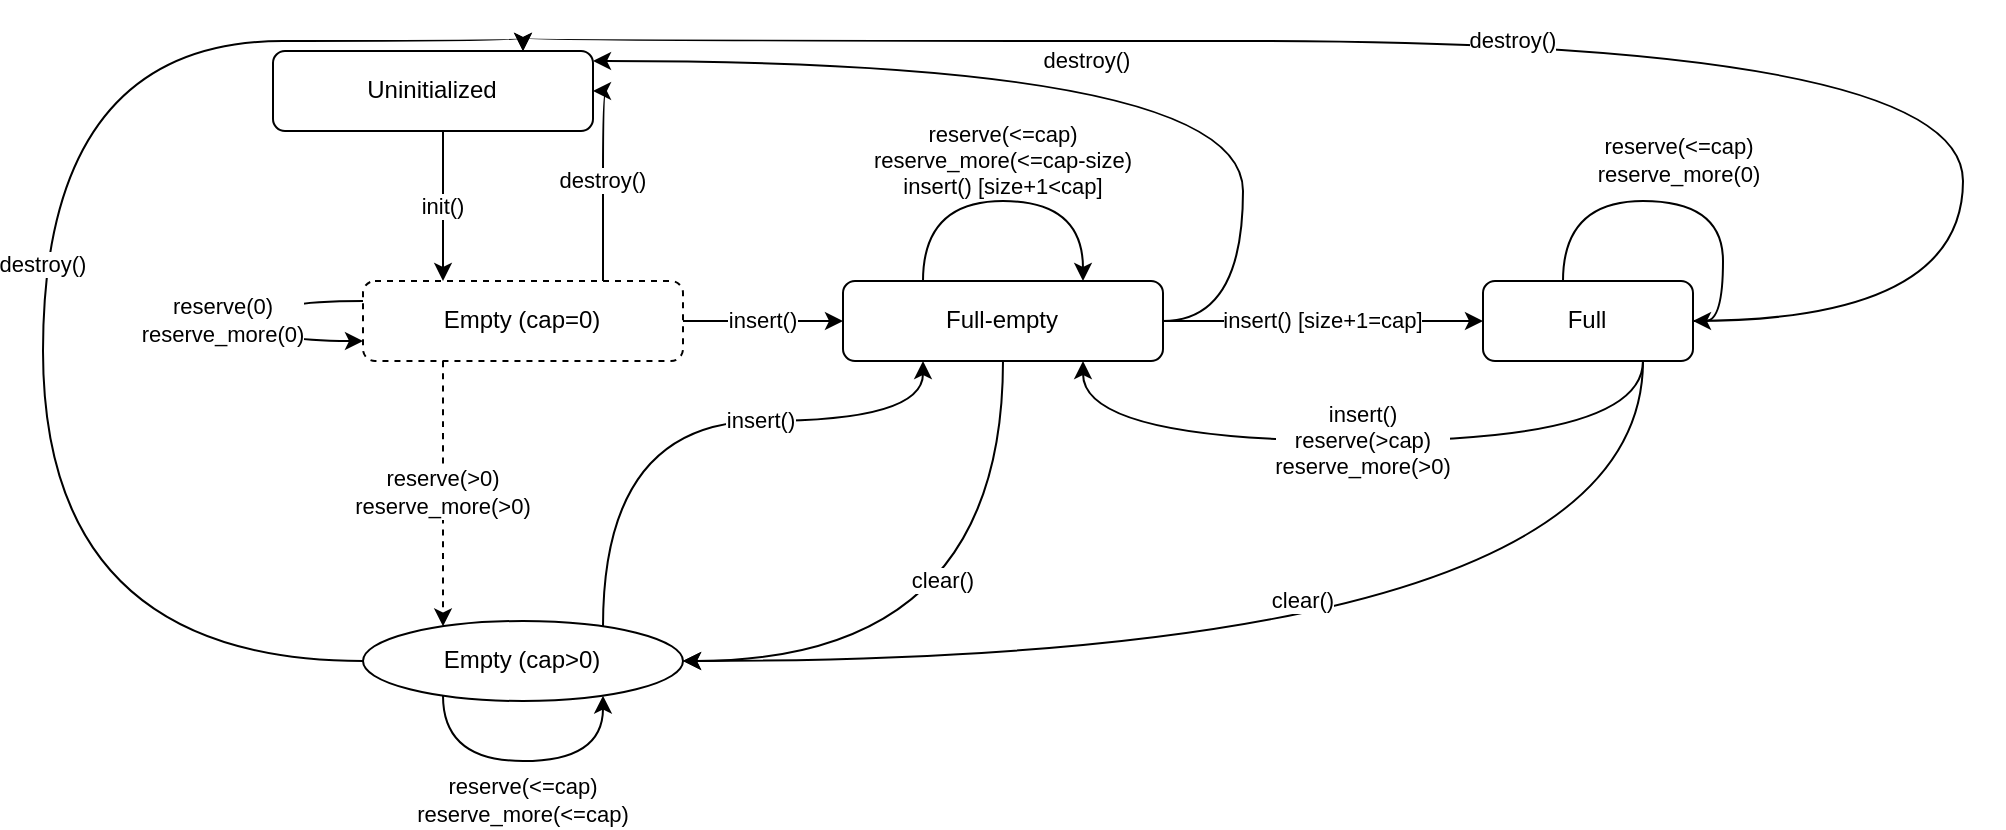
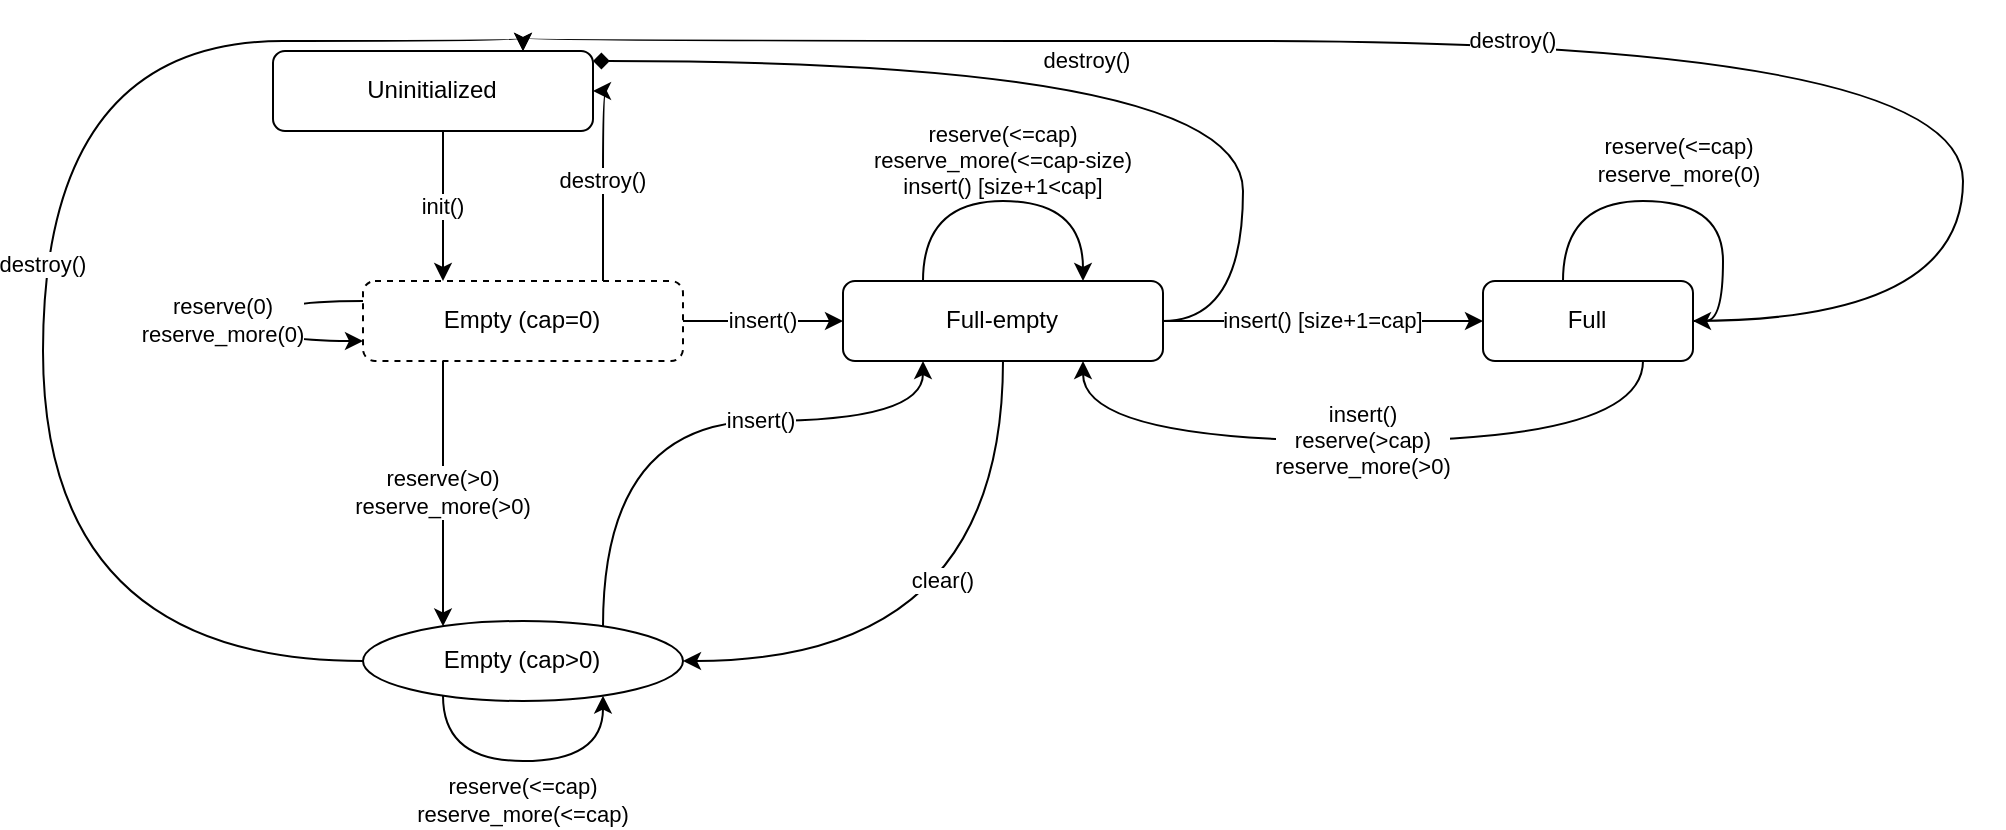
(608, 61) -> (609, 61)
(443, 416) -> (443, 416)
(1029, 649) -> none
